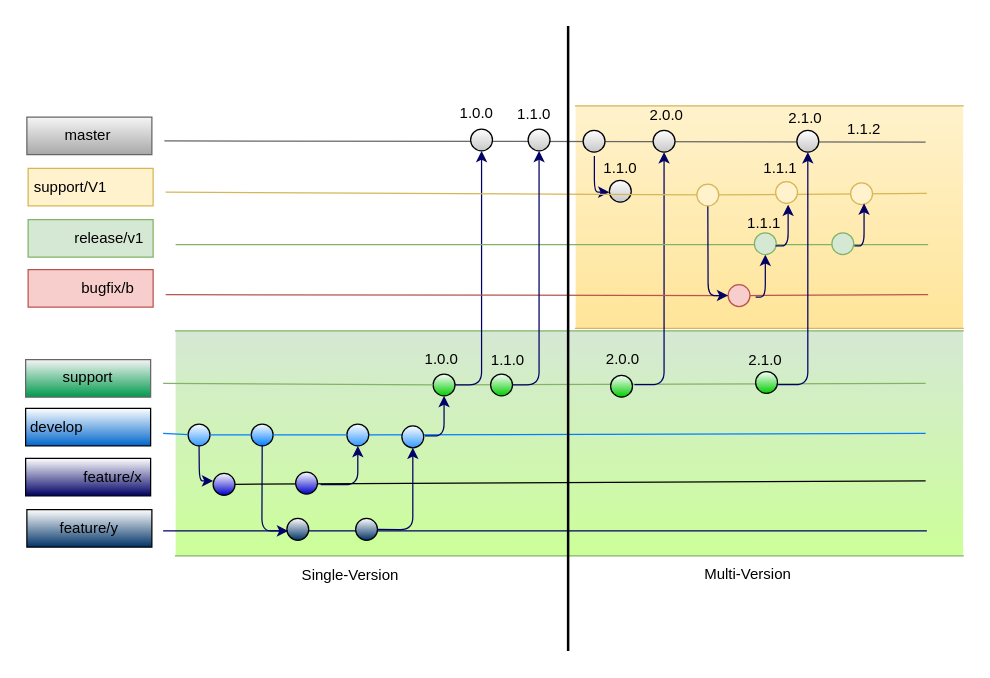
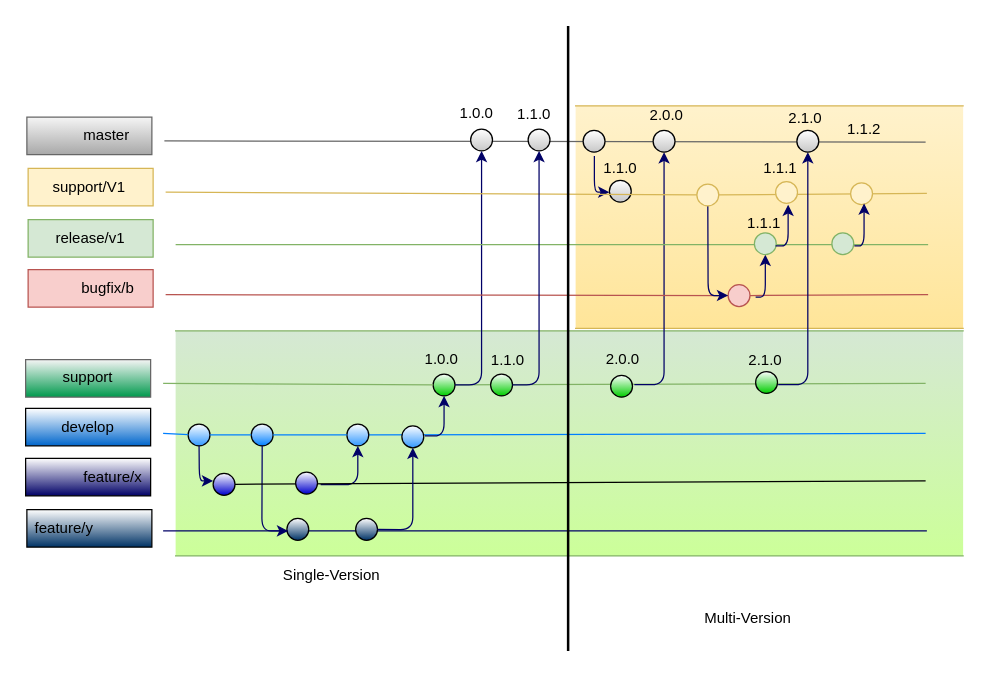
(88, 136) -> (107, 136)
(71, 187) -> (89, 187)
(109, 238) -> (91, 238)
(57, 427) -> (88, 427)
(89, 528) -> (64, 528)
(748, 574) -> (748, 618)
(351, 576) -> (332, 576)
